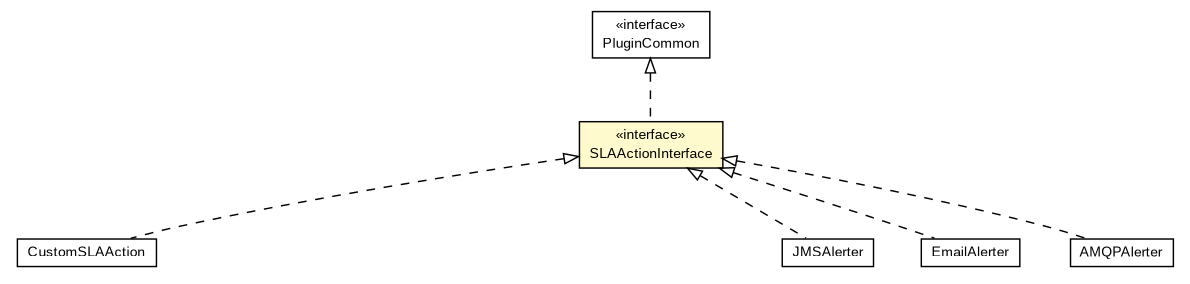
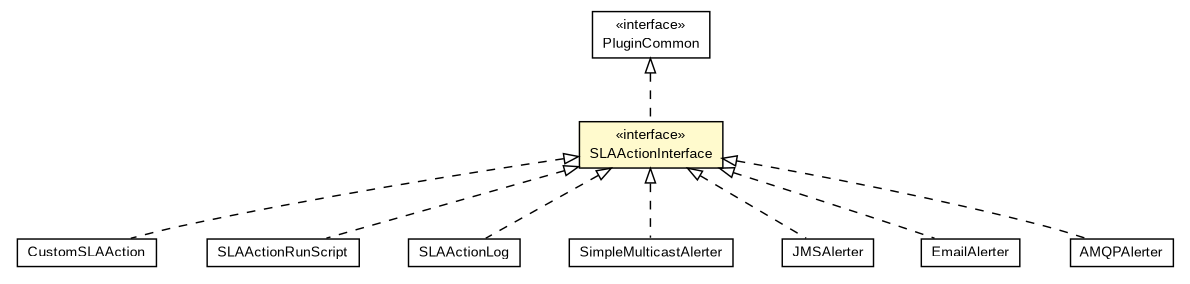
none -> (282, 252)
none -> (464, 252)
none -> (650, 252)
